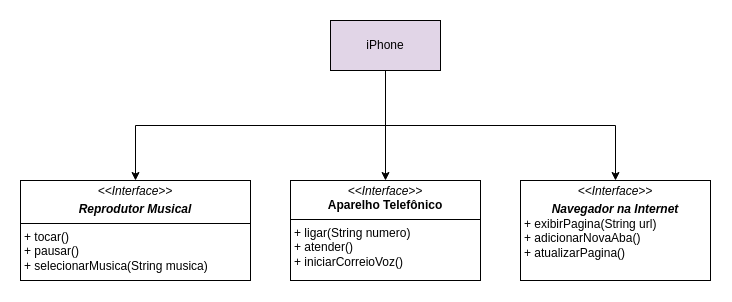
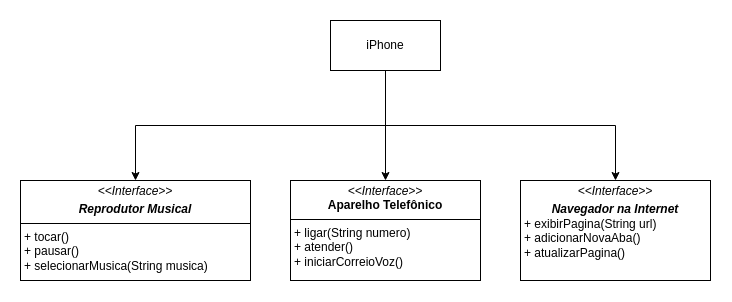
(386, 46) -> (386, 46)
